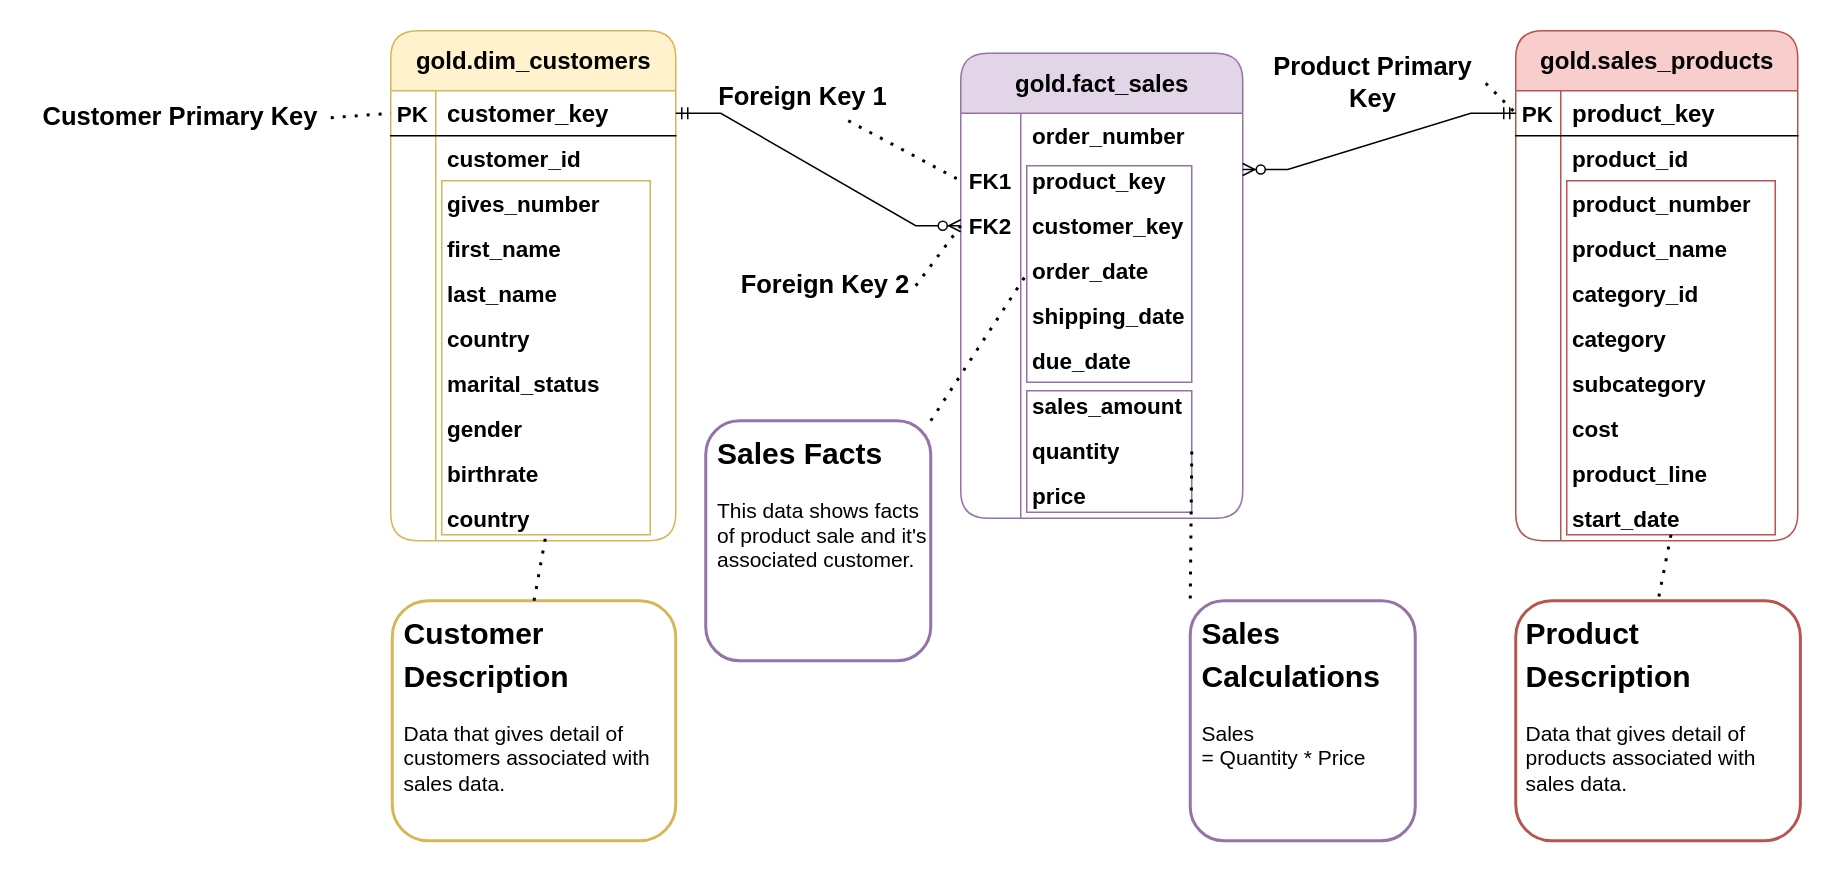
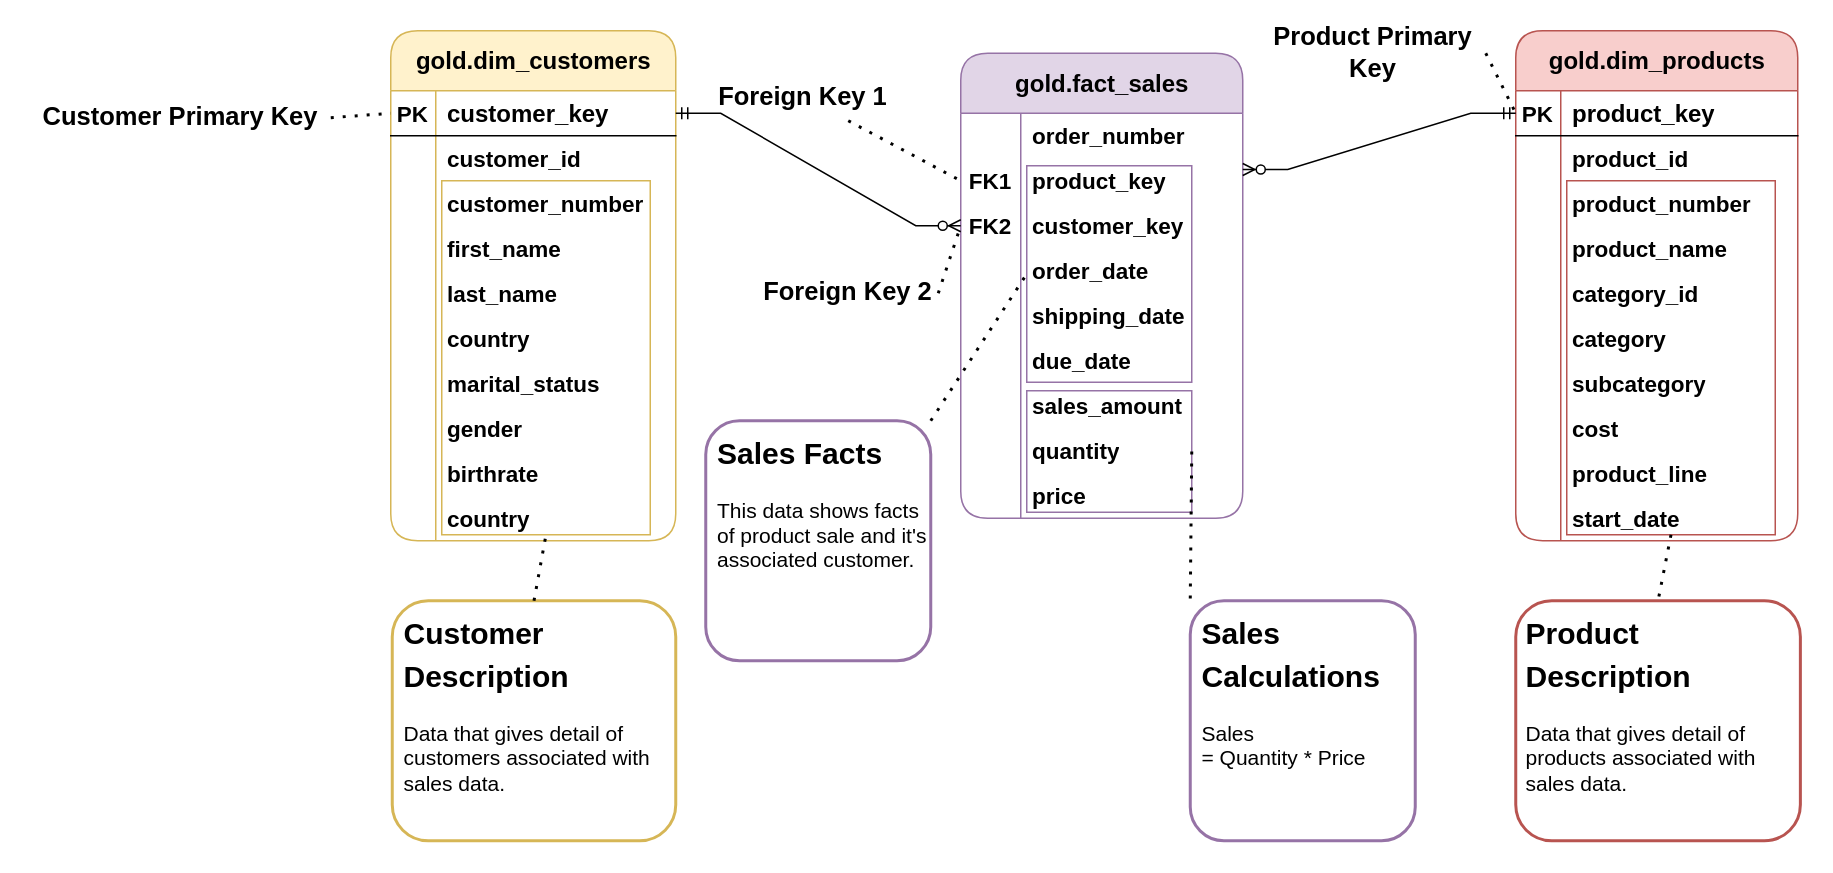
(1658, 61) -> (1658, 61)
(1373, 83) -> (1373, 53)
(520, 203) -> (542, 203)
(826, 286) -> (848, 293)
